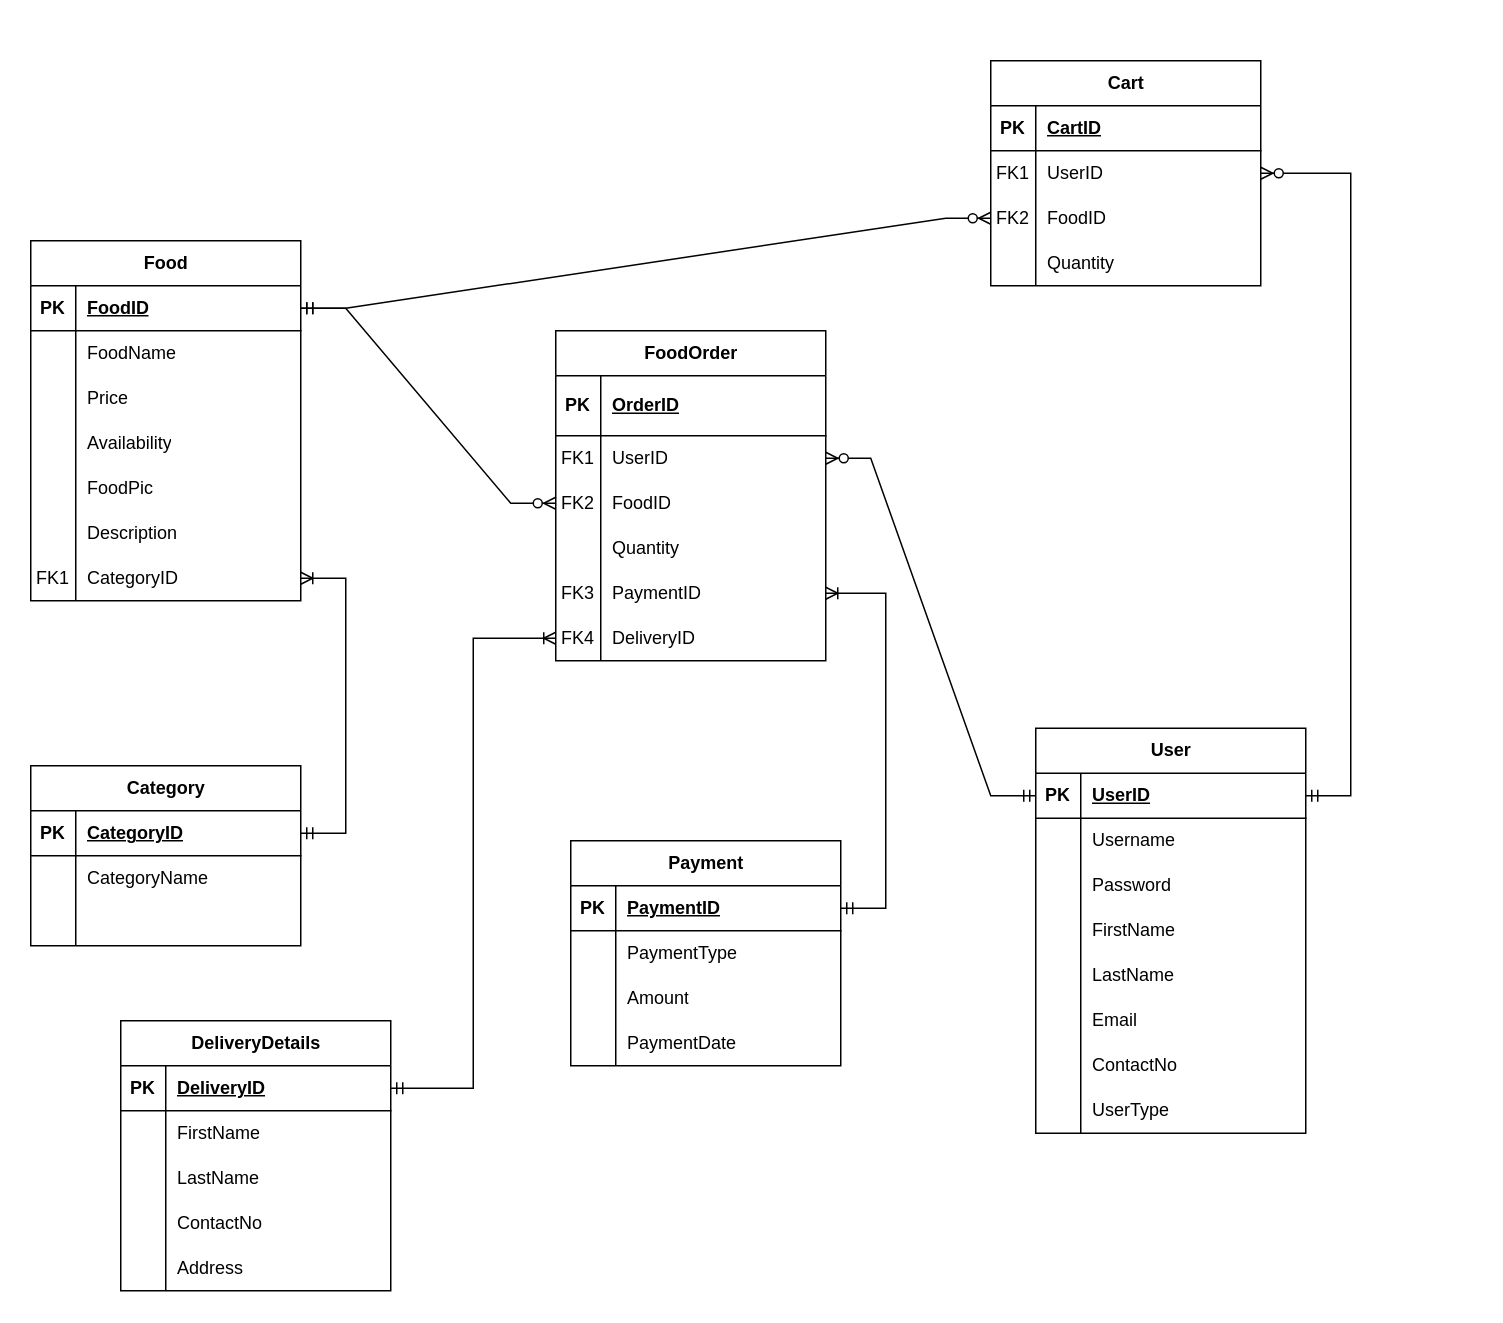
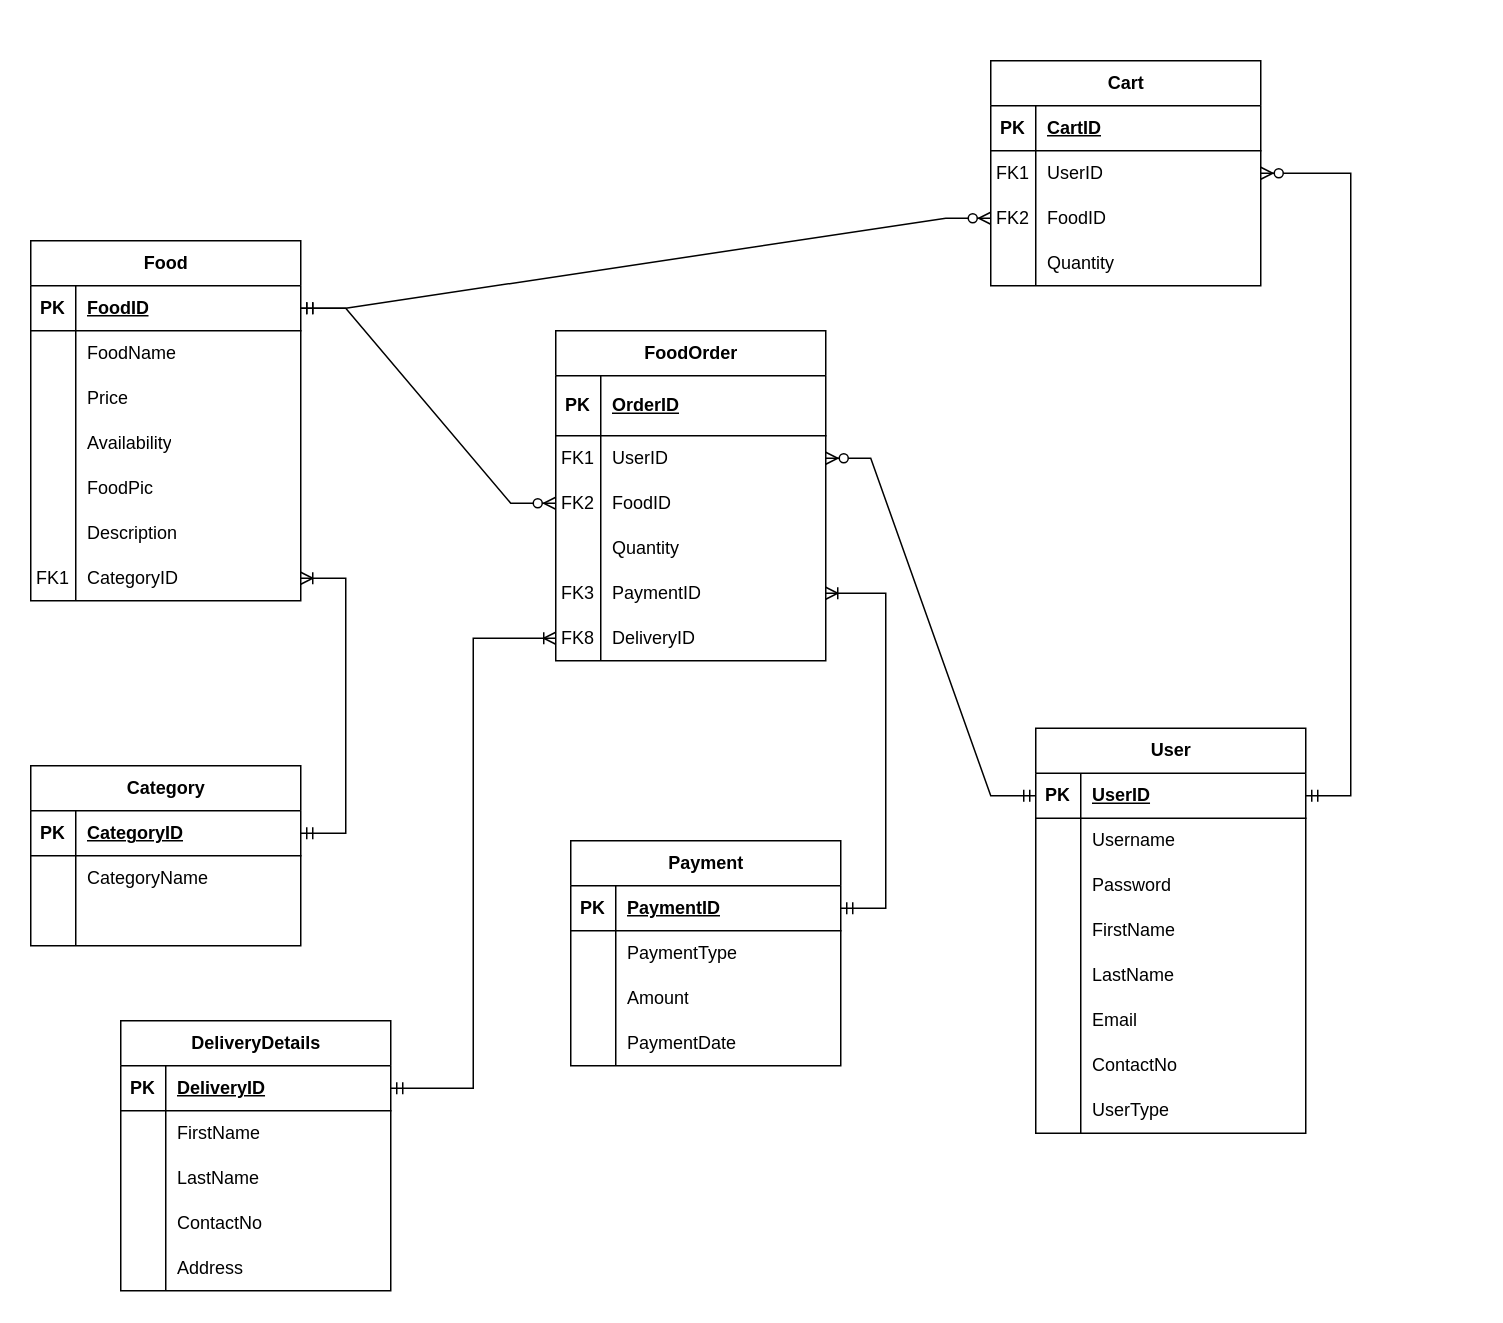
(578, 638) -> (578, 638)
